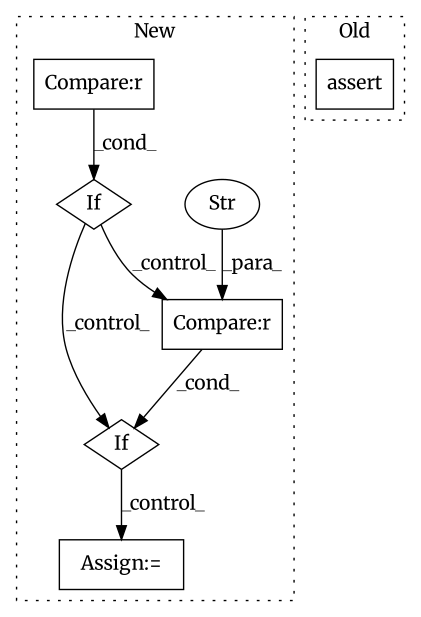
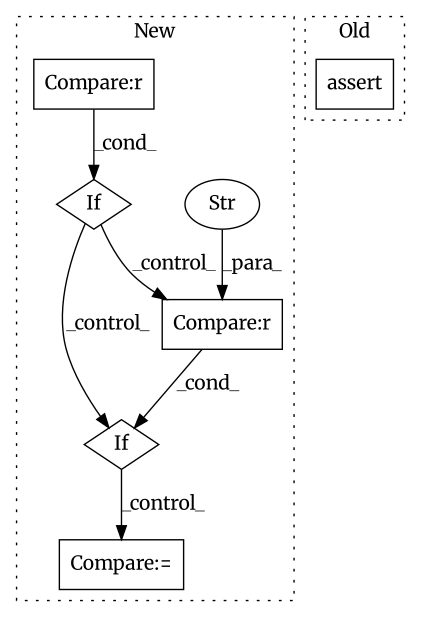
(121, 565) -> (121, 565)
